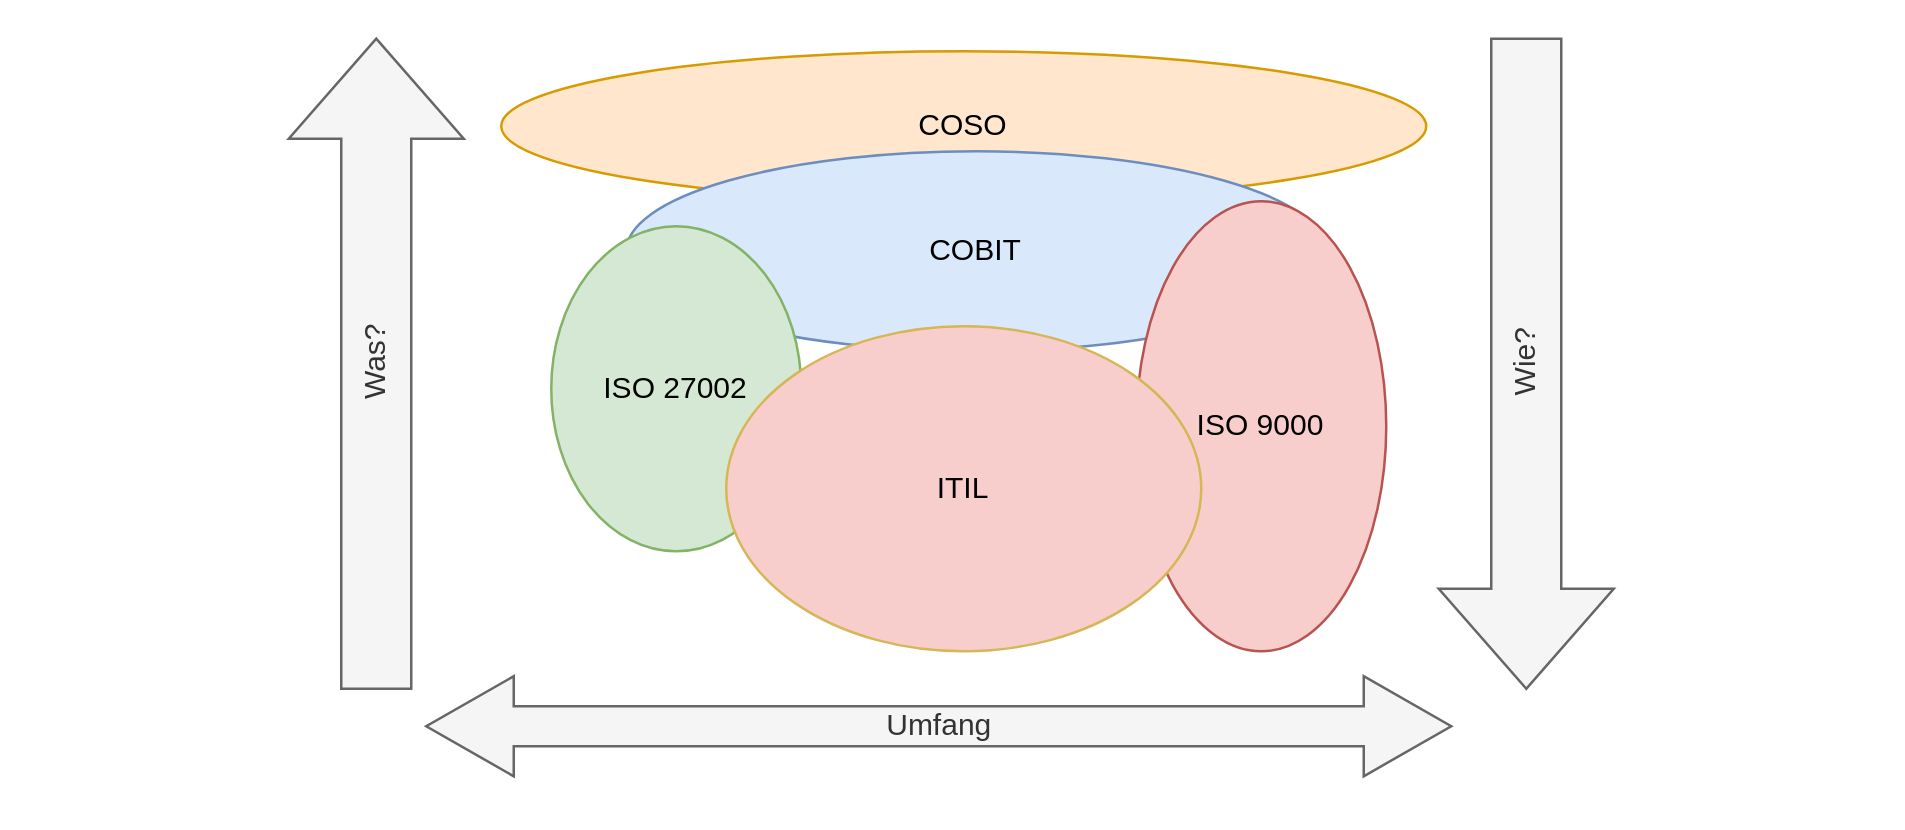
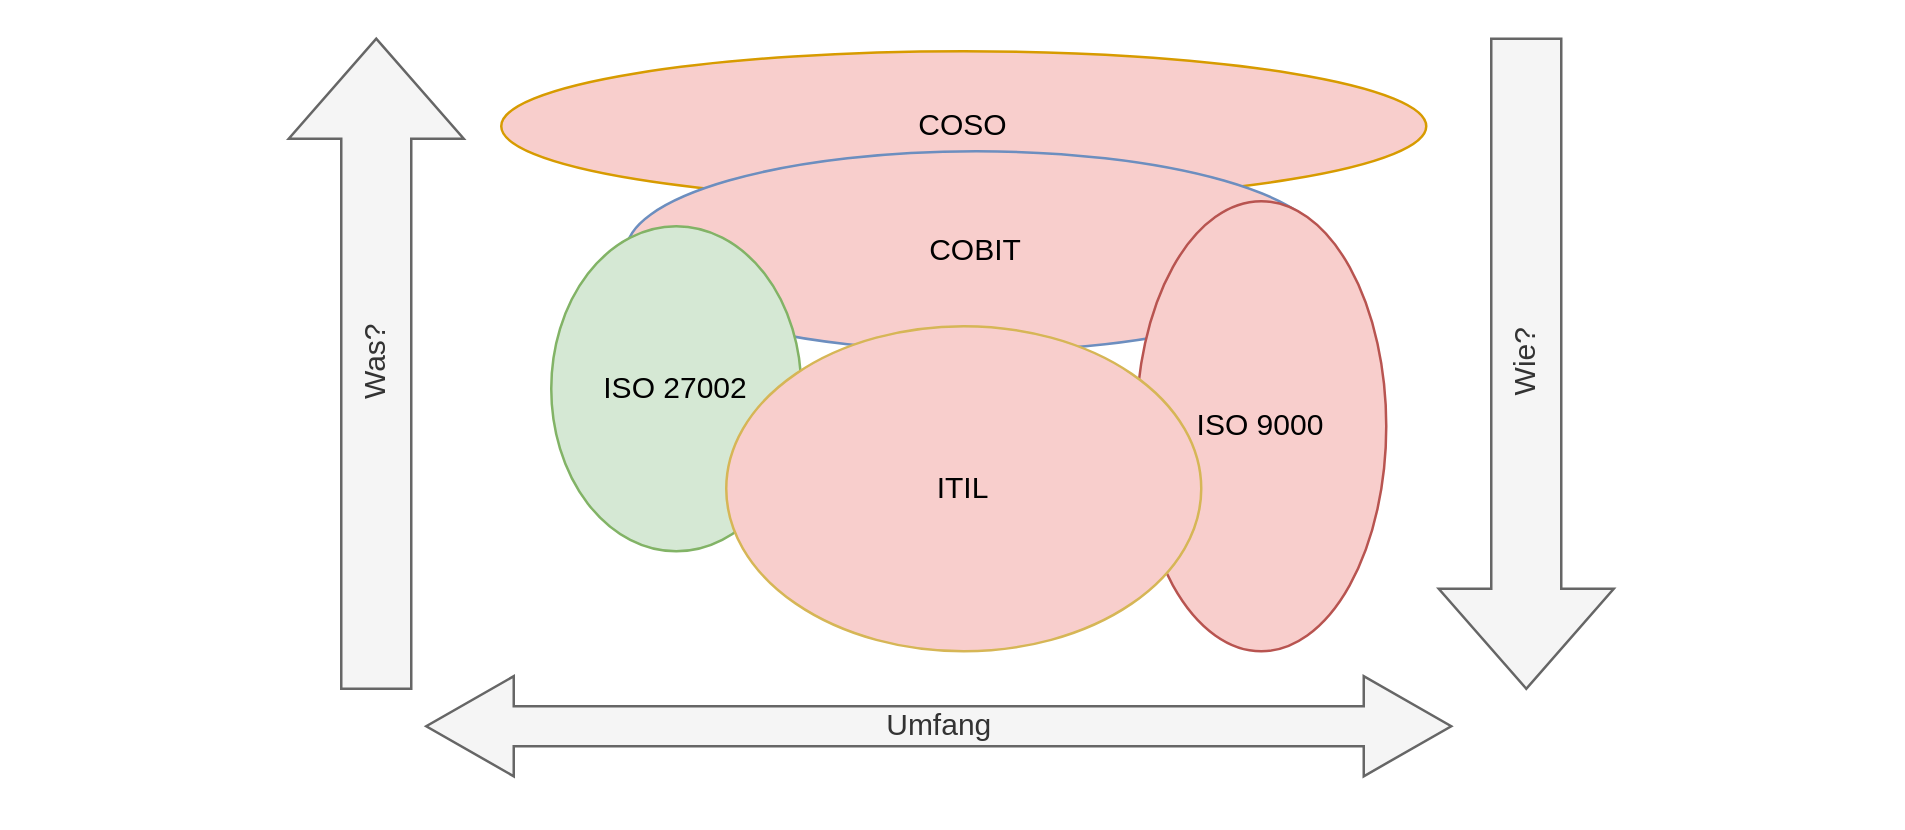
(964, 126) -> (964, 126)
(976, 251) -> (976, 251)
